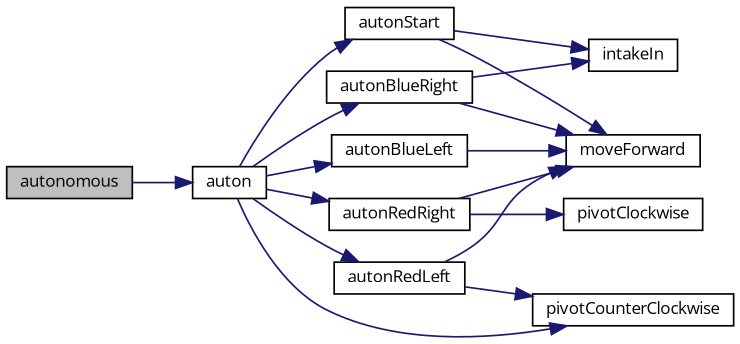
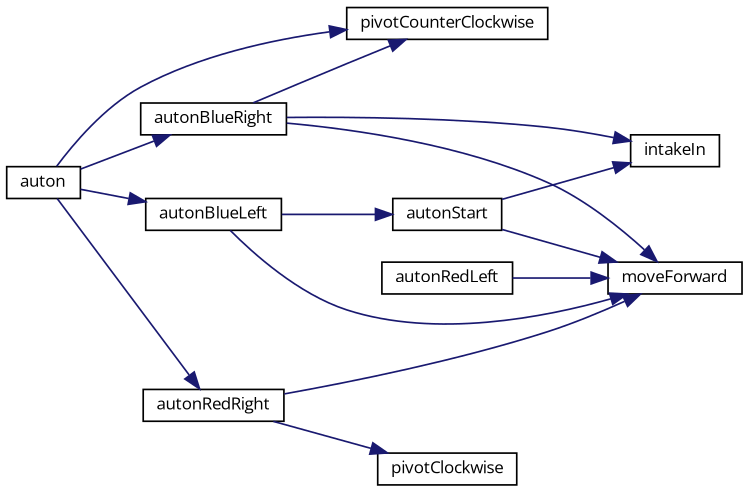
(282, 102) -> (329, 214)
(70, 183) -> none
(297, 229) -> none
(490, 290) -> (322, 74)
